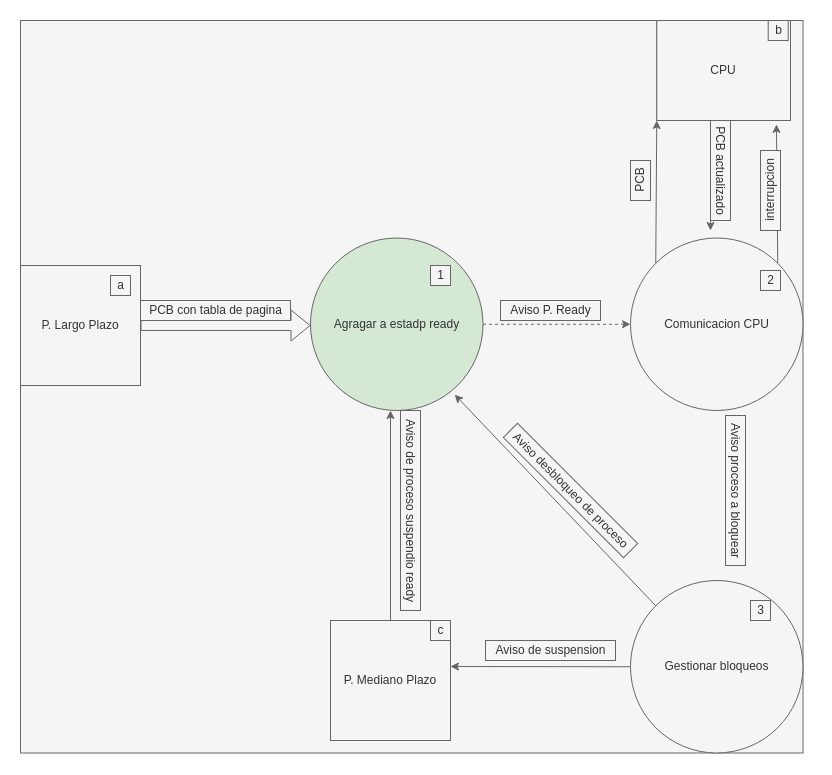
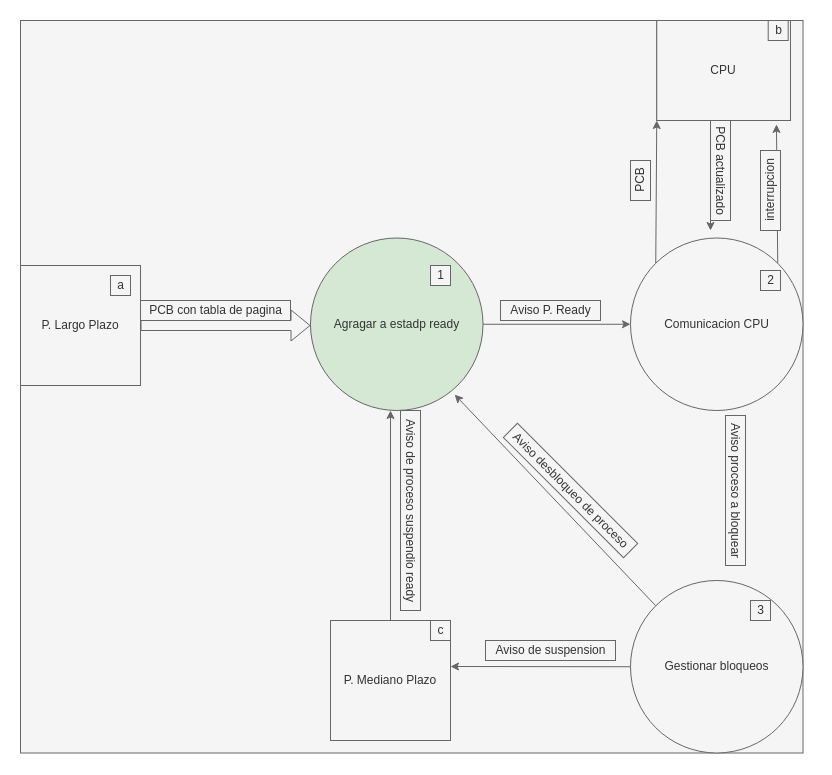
(553, 324) -> (553, 324)
